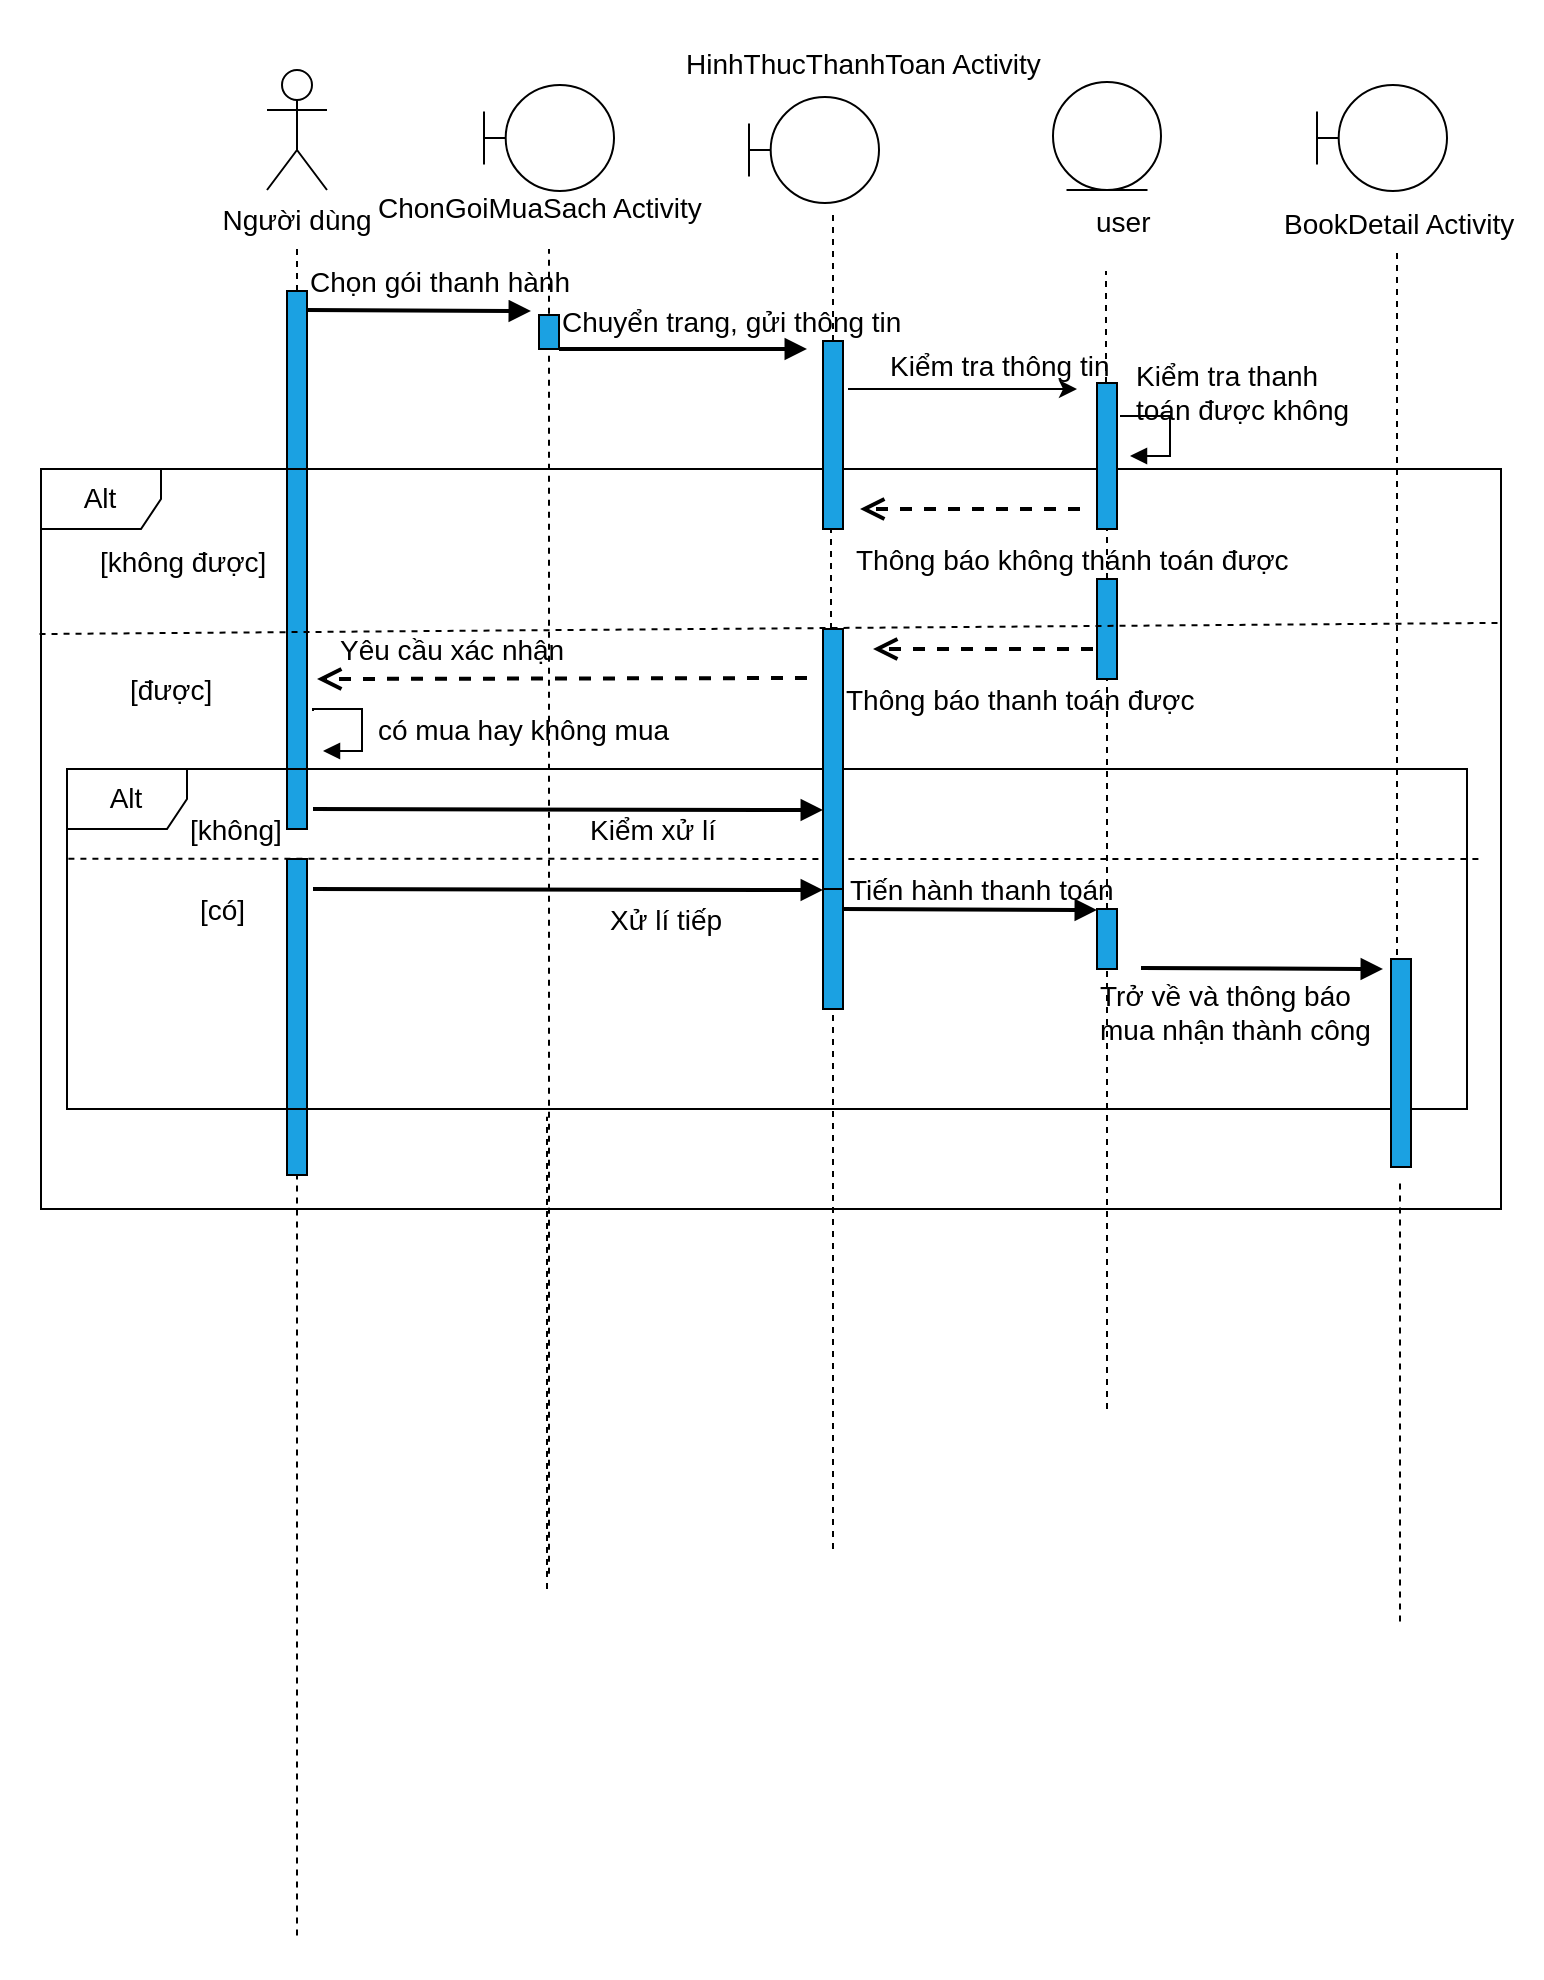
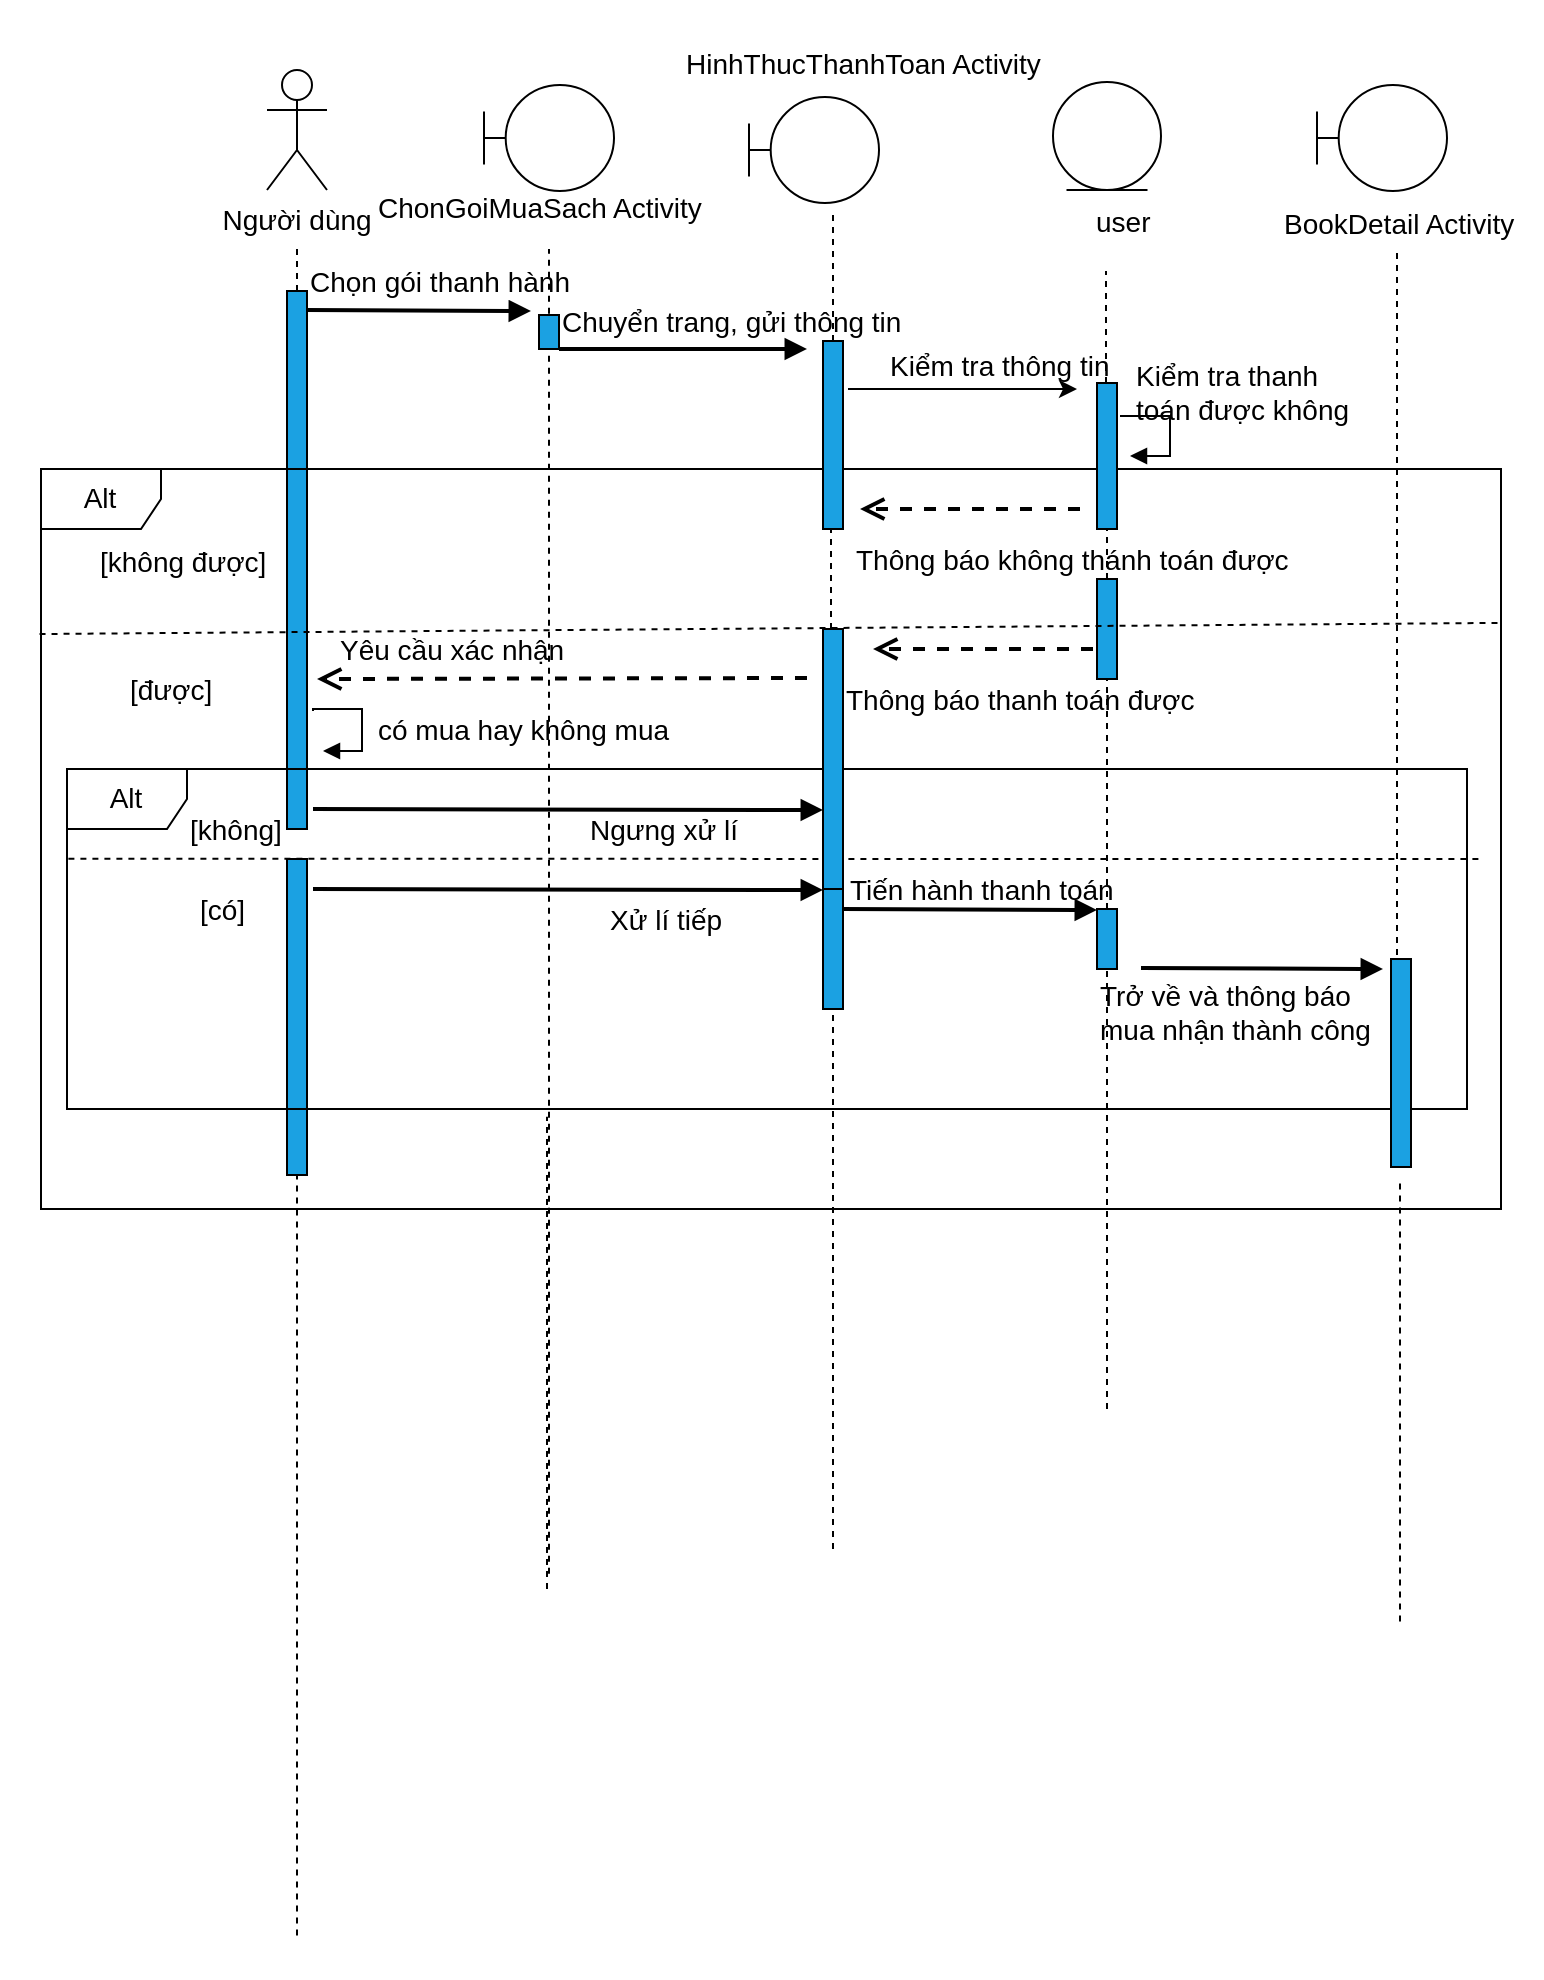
(655, 832) -> (666, 832)
